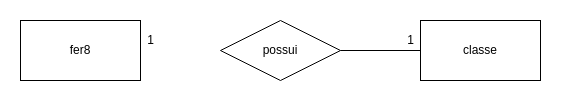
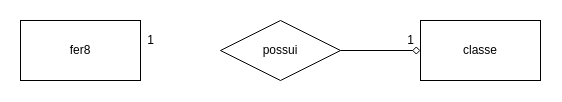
(416, 51) -> (412, 51)
